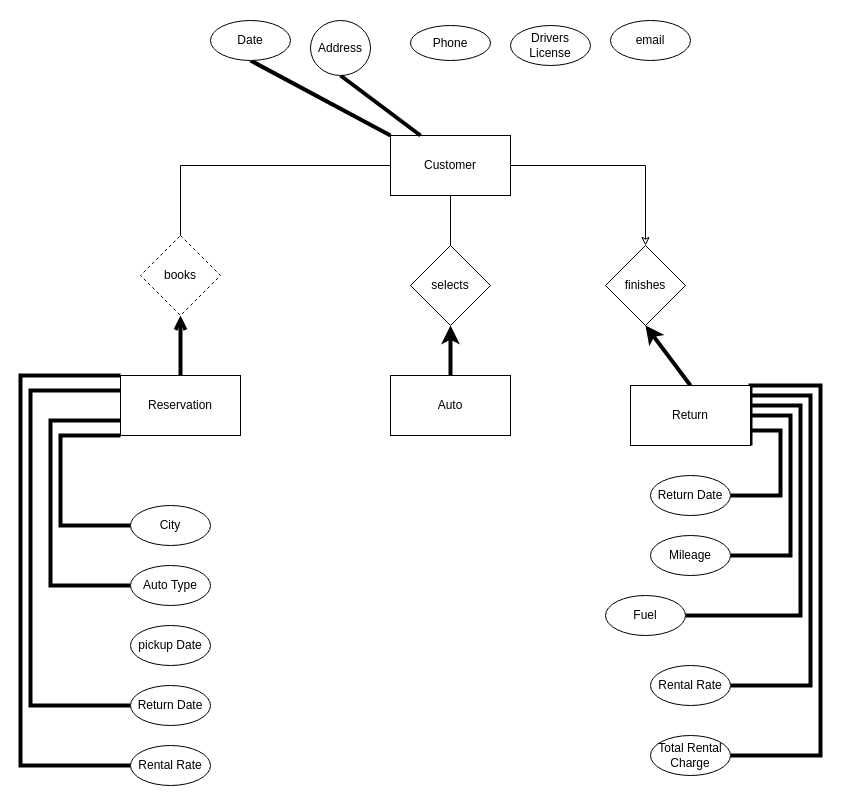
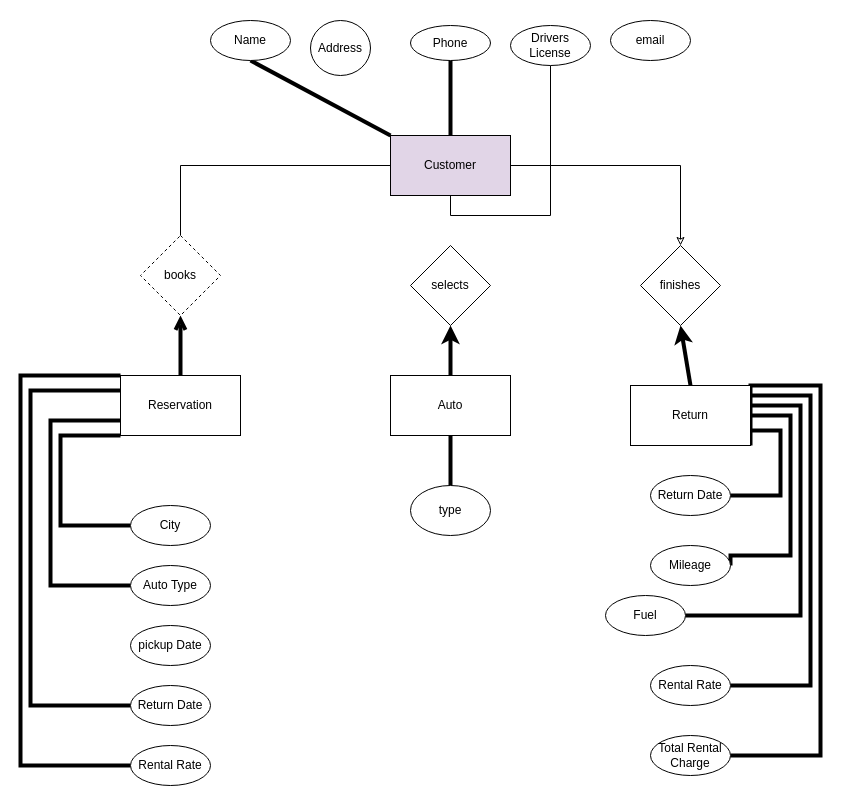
(251, 41) -> (251, 41)
none -> (451, 98)
(381, 106) -> none
(451, 166) -> (451, 166)
(451, 230) -> (551, 192)
(646, 286) -> (681, 286)
none -> (451, 461)
none -> (451, 511)
(691, 556) -> (691, 566)
